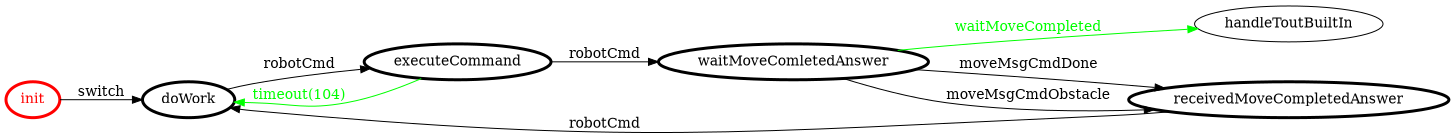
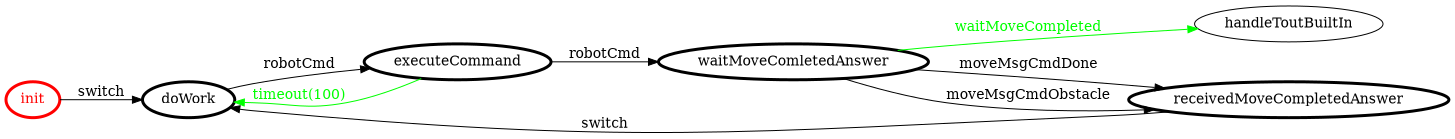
(299, 95) -> (299, 95)
(605, 124) -> (605, 124)
